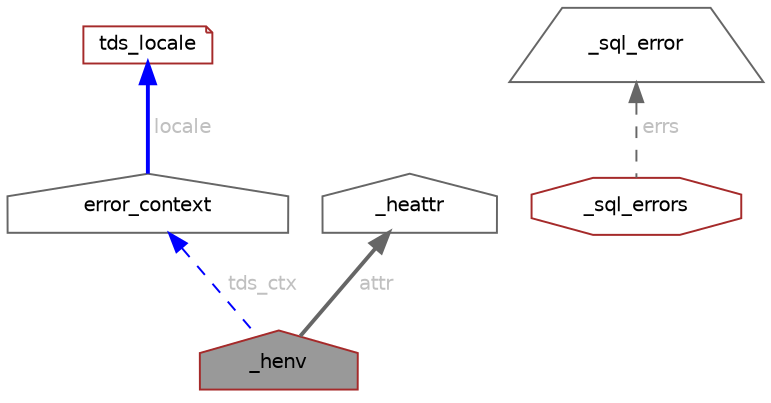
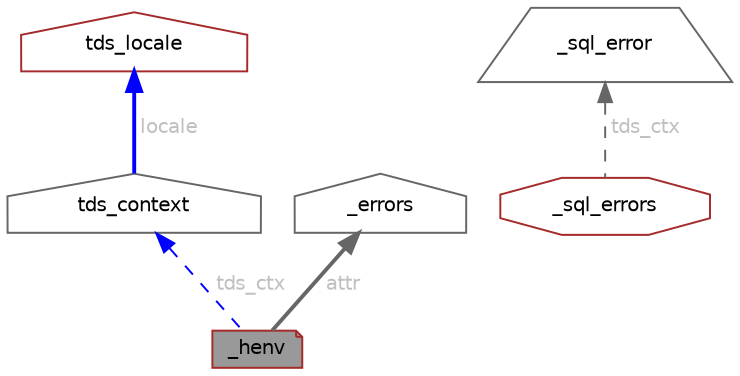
(148, 45) -> (134, 45)
(658, 128) -> (643, 128)
(148, 206) -> (134, 206)
(410, 206) -> (380, 206)
(279, 363) -> (257, 349)
